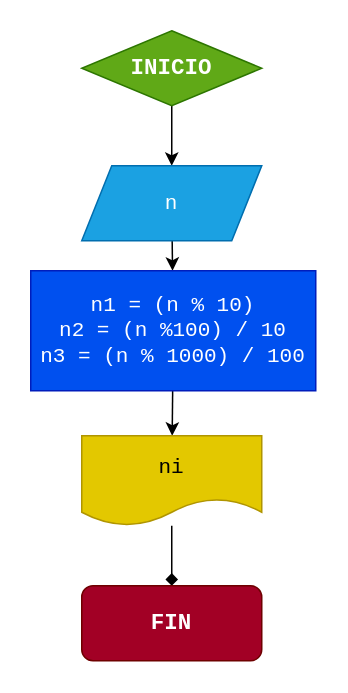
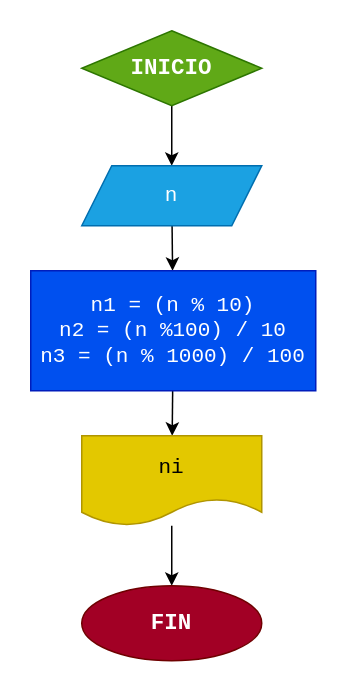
(172, 203) -> (172, 196)
(172, 573) -> (172, 574)
(172, 623) -> (172, 623)
